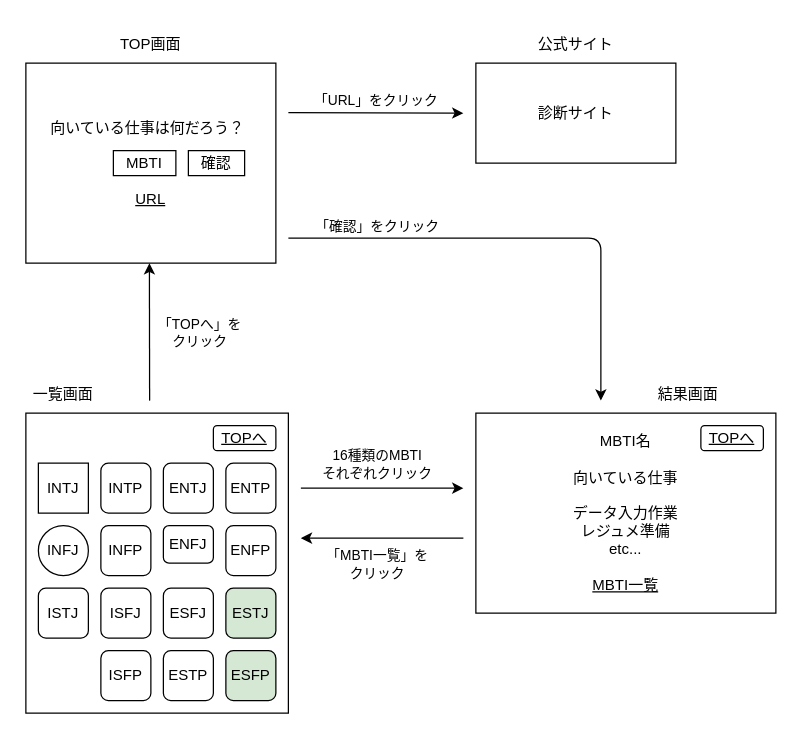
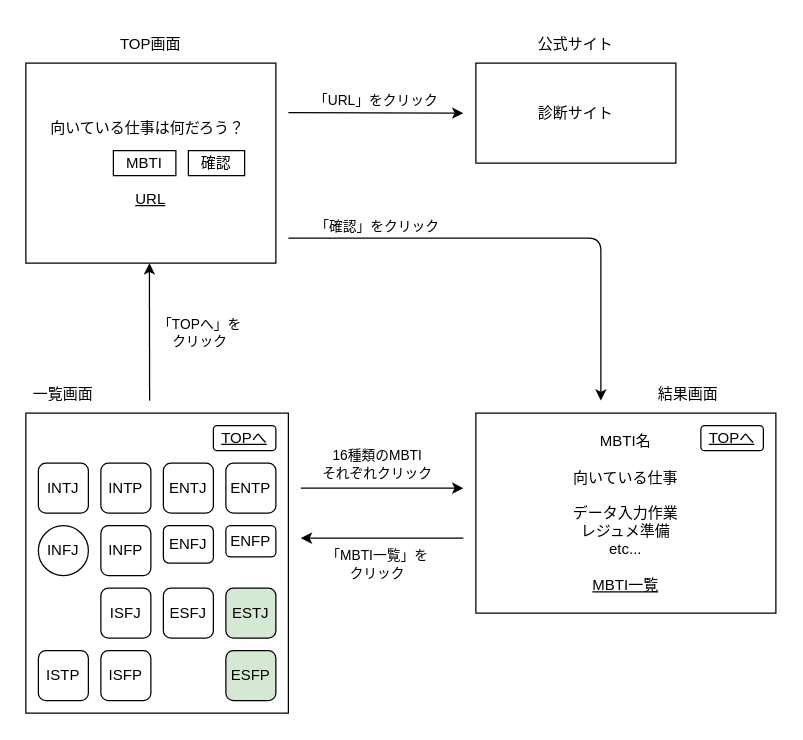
(63, 488) -> (63, 488)
(251, 551) -> (251, 541)
(63, 613) -> none
none -> (63, 676)
(188, 676) -> none
